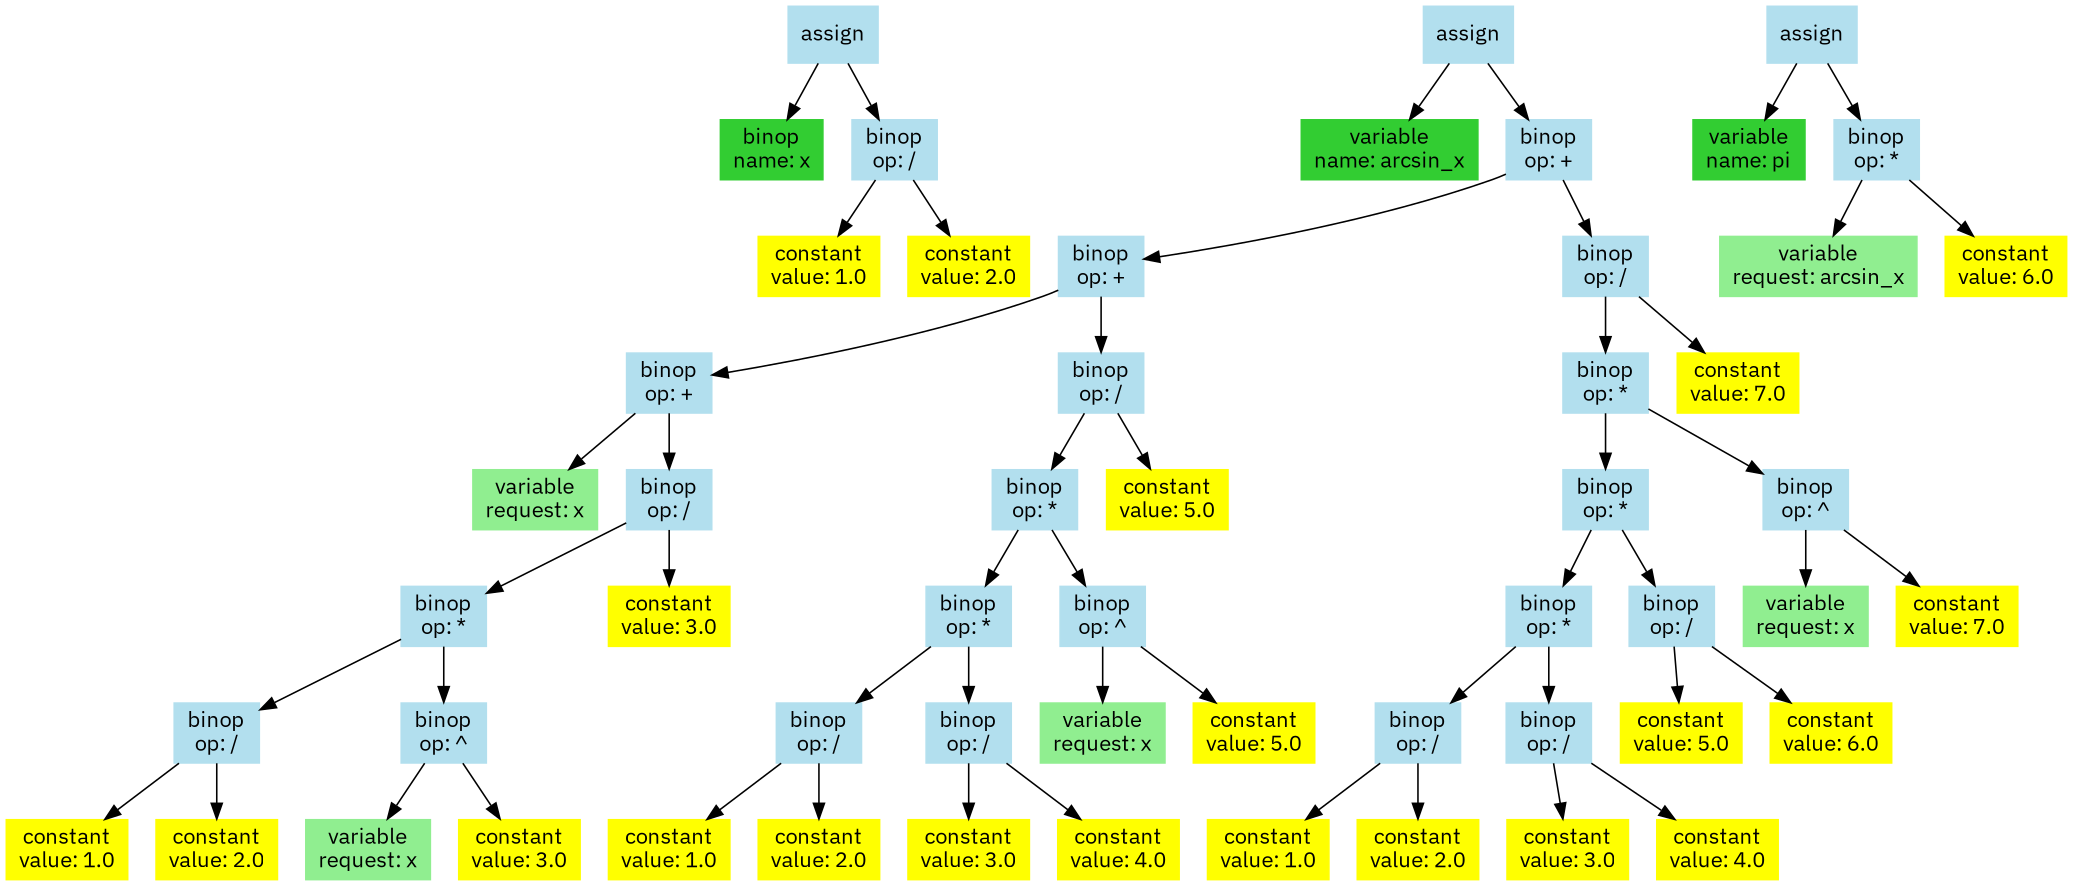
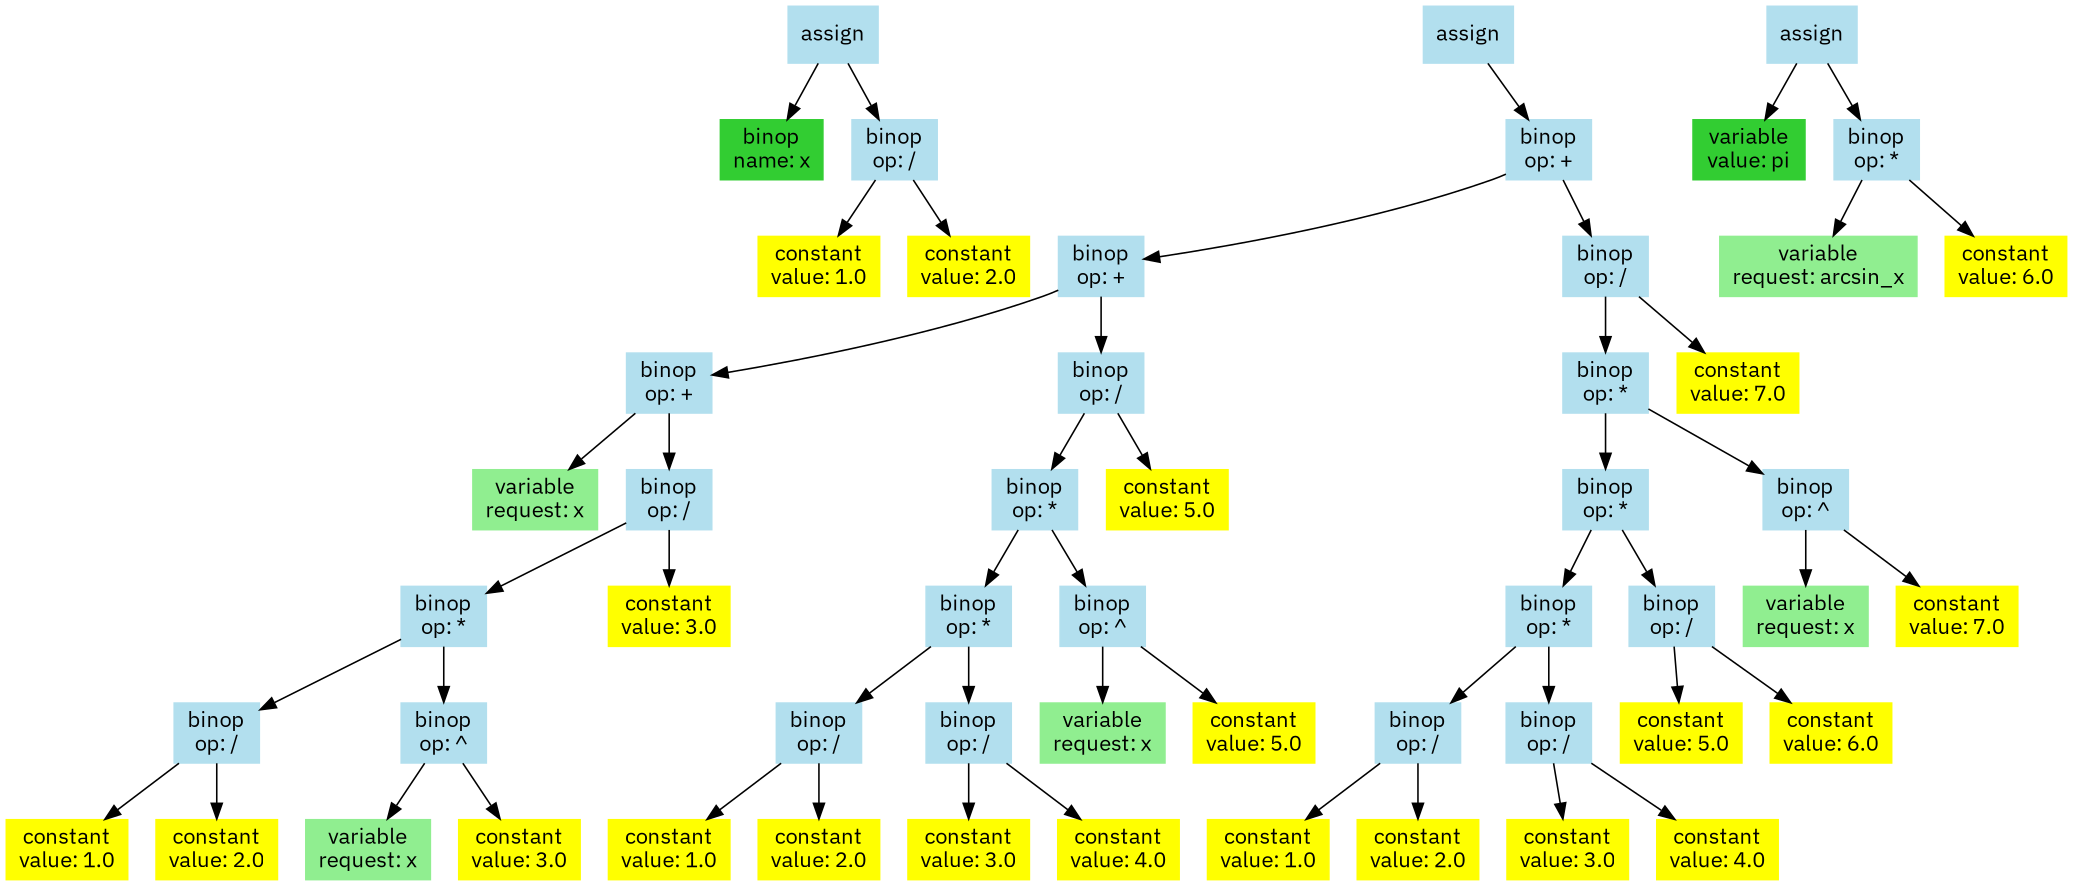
(1390, 150) -> none
(1749, 150) -> (1749, 150)
